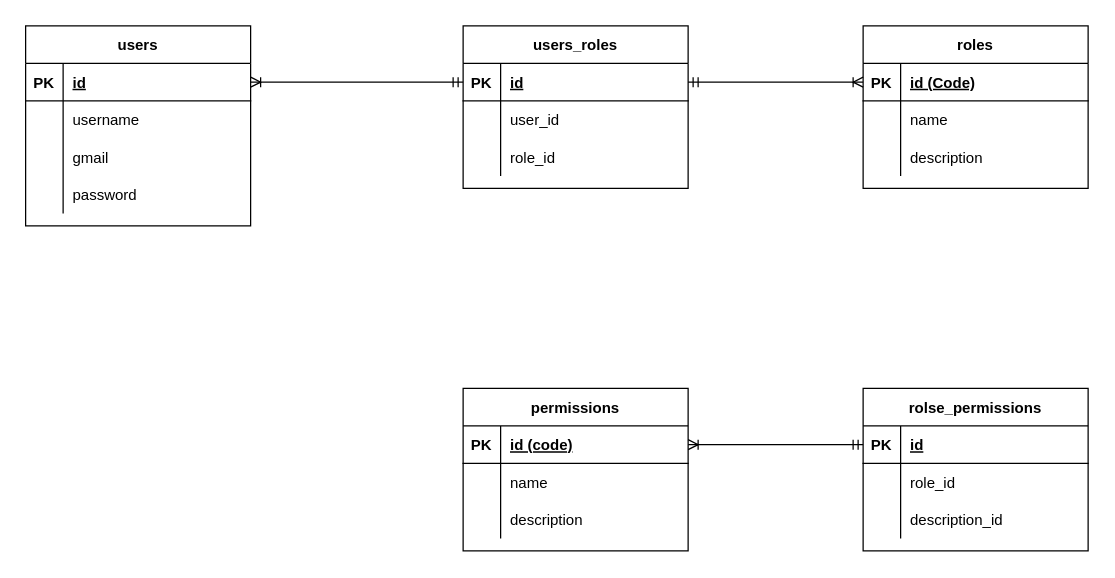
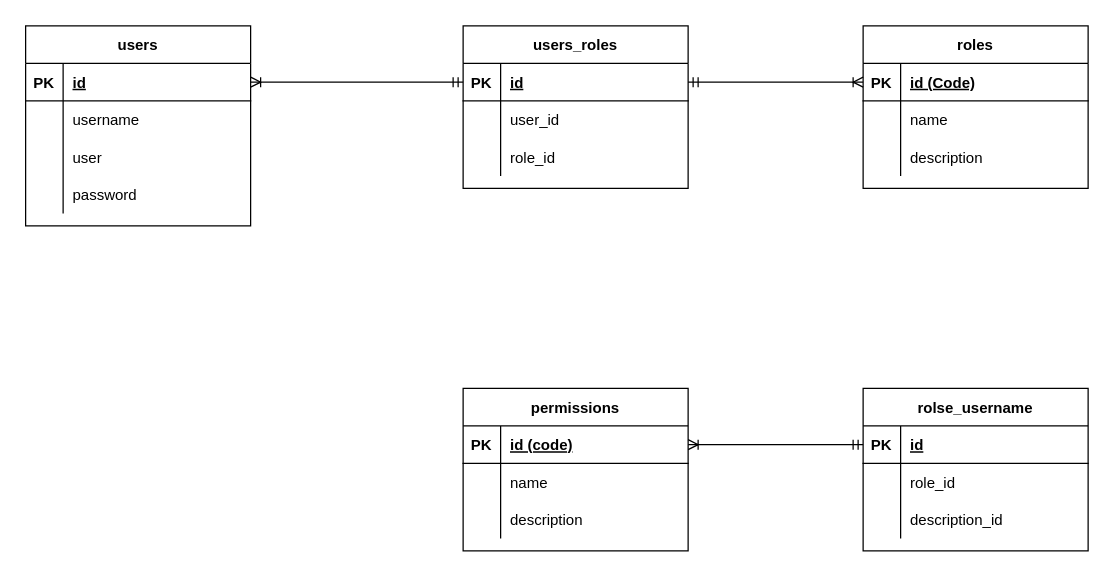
(90, 158) -> (89, 158)
(975, 408) -> (975, 408)
